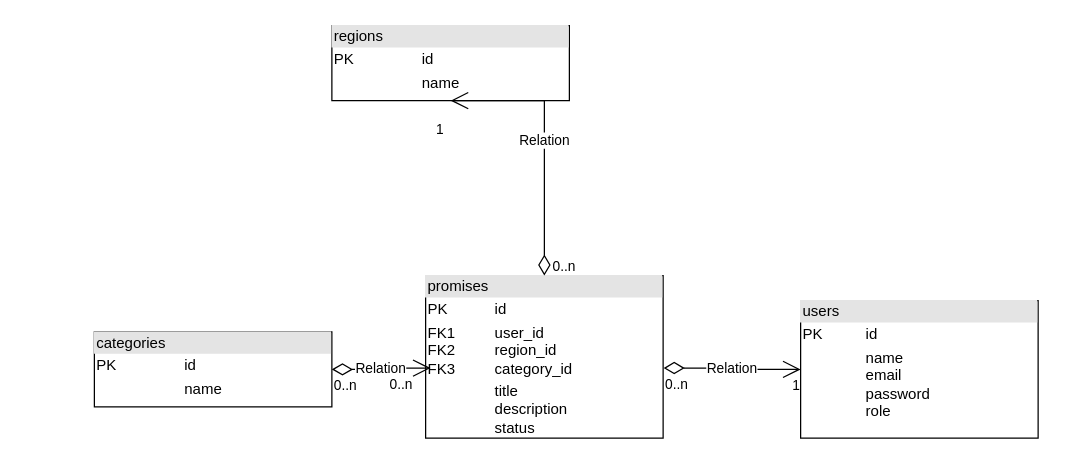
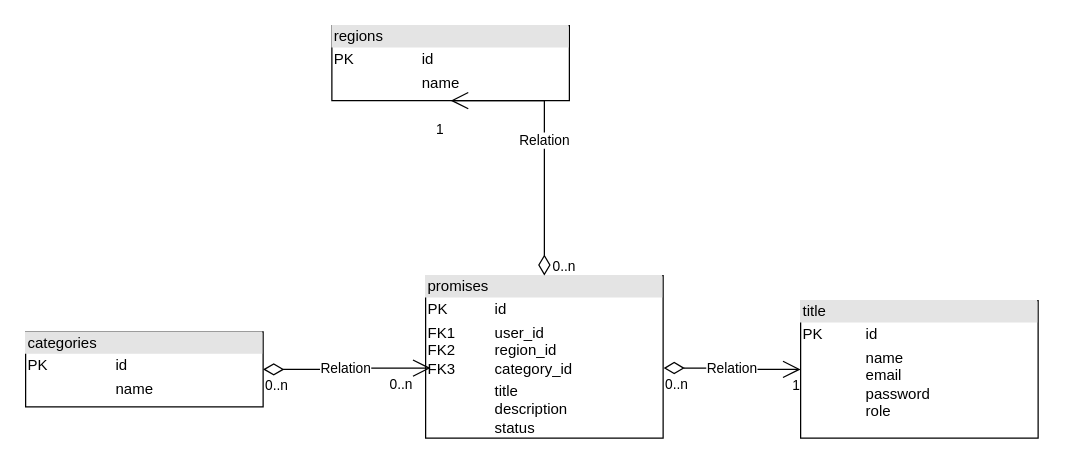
(834, 355) -> (834, 355)
(213, 369) -> (144, 369)
